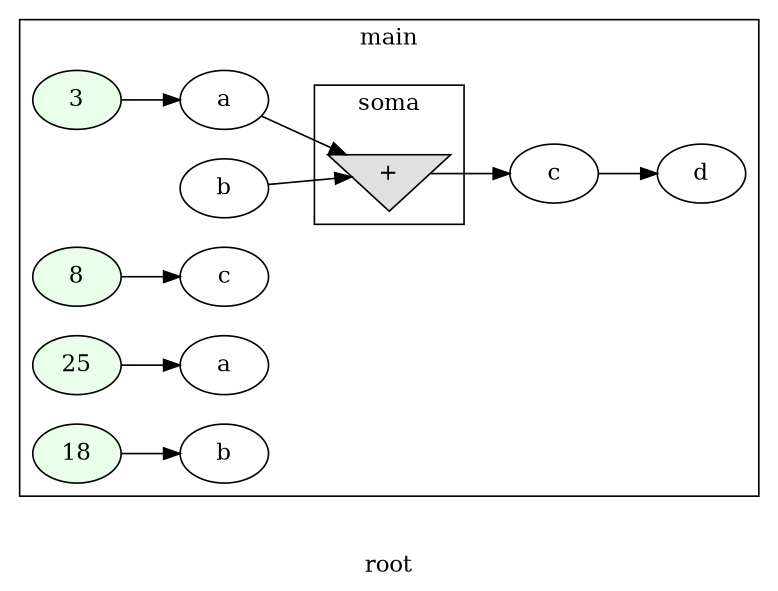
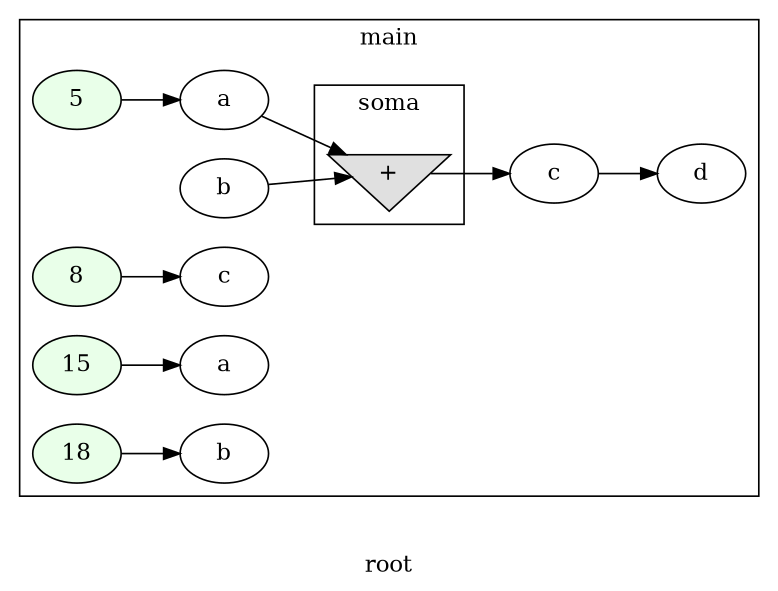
(77, 100) -> (77, 100)
(77, 365) -> (77, 365)
